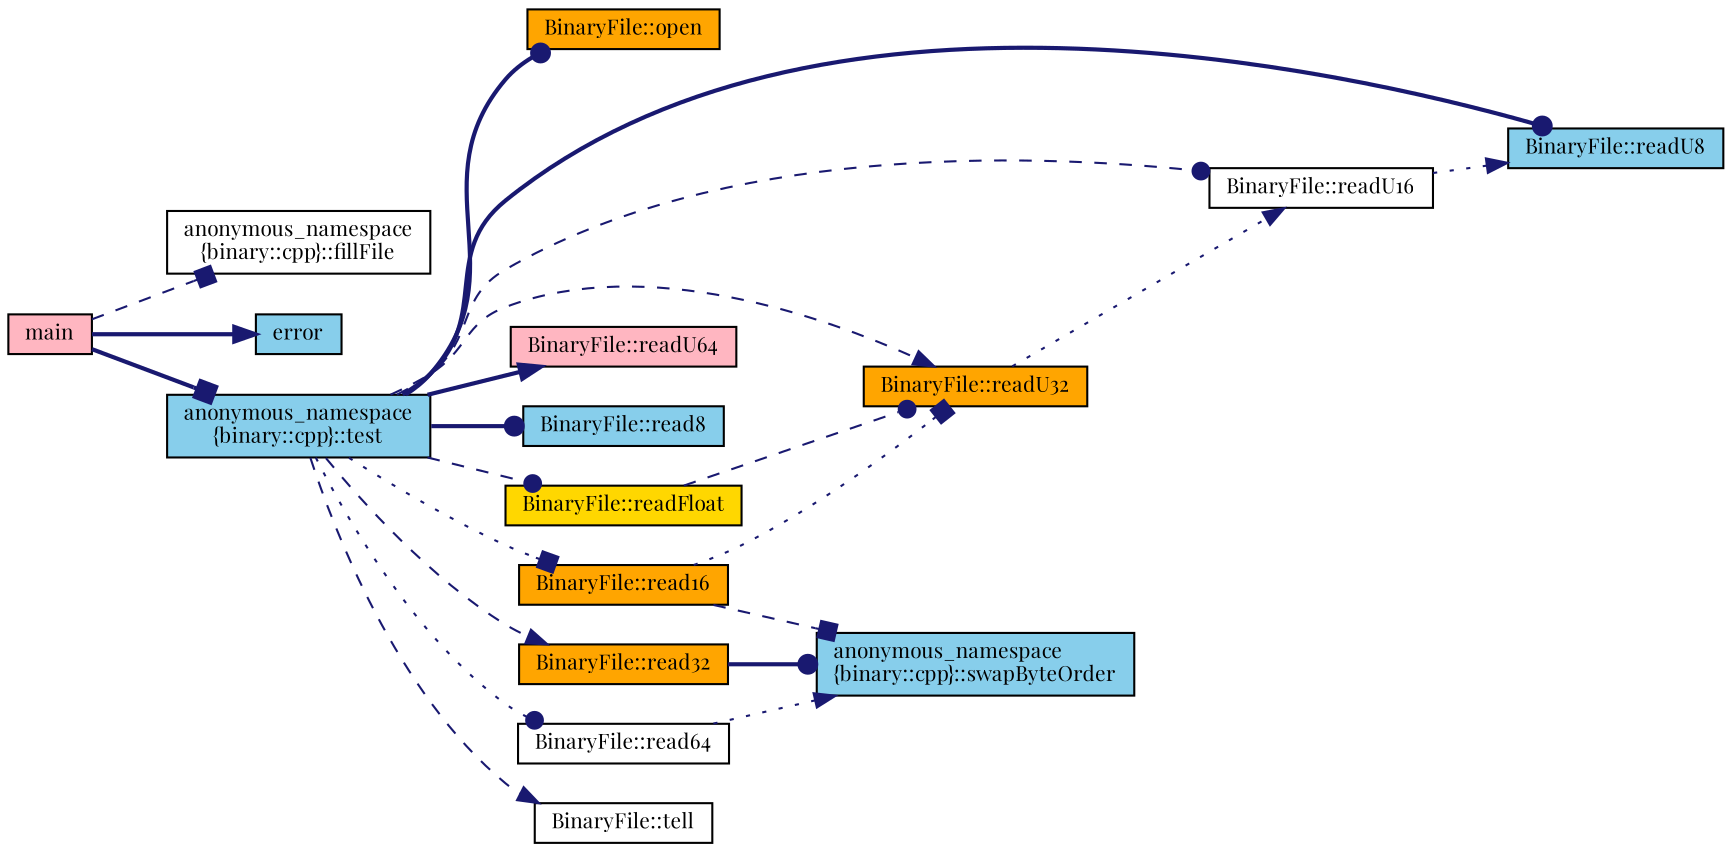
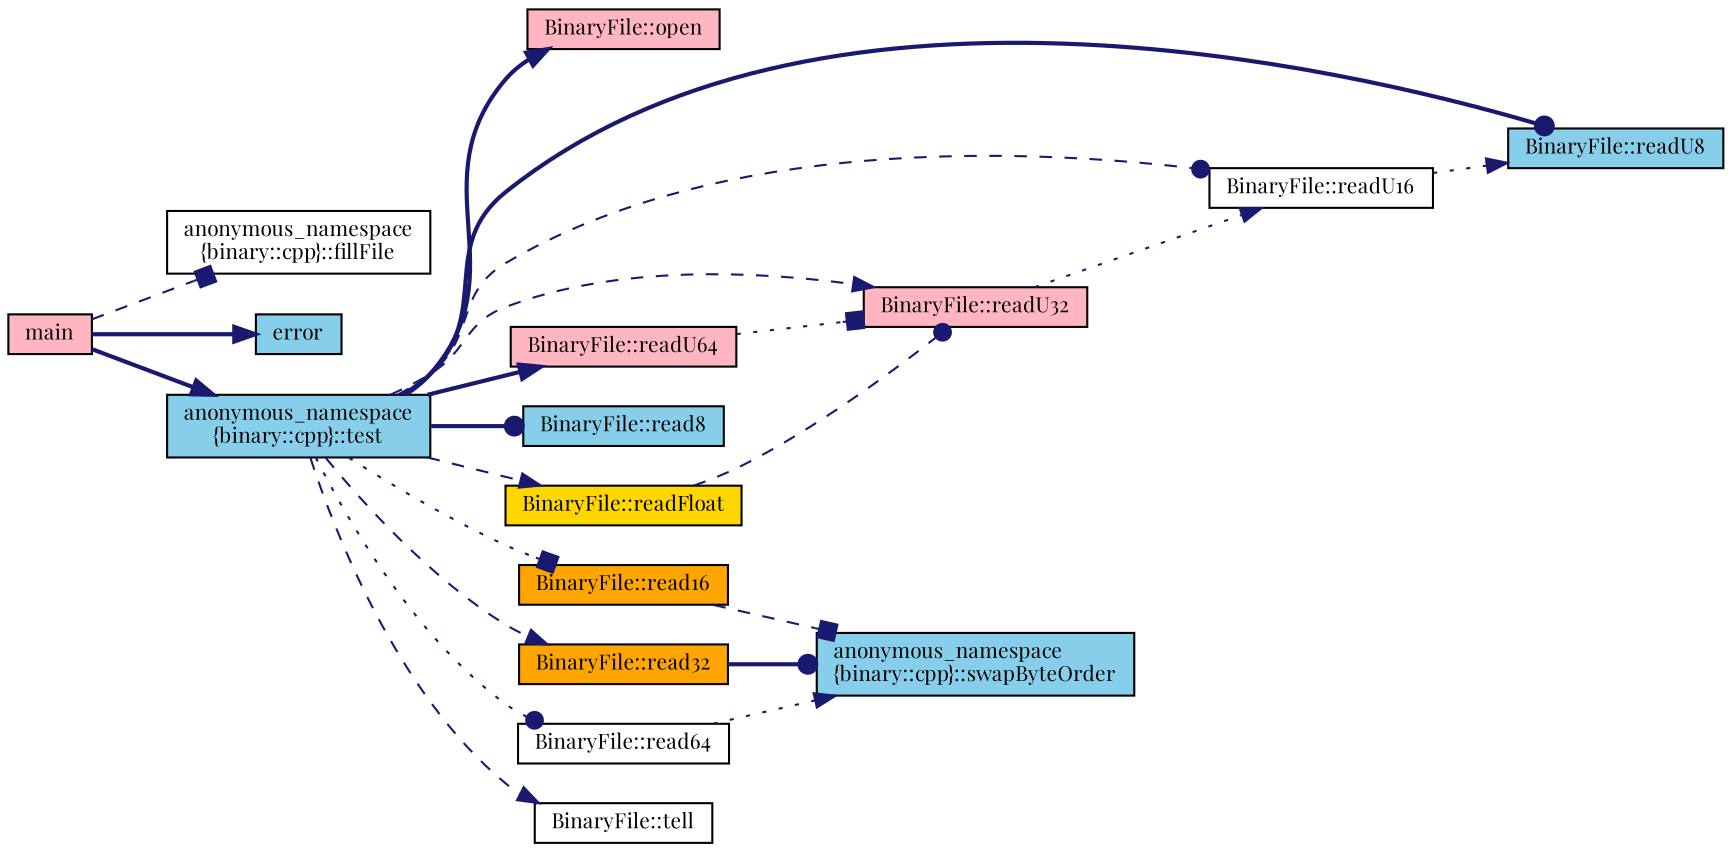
(624, 29) -> (624, 29)
(468, 225) -> (468, 218)
(143, 368) -> (143, 368)
(976, 386) -> (976, 307)
(476, 469) -> (474, 469)
(818, 501) -> (789, 328)
